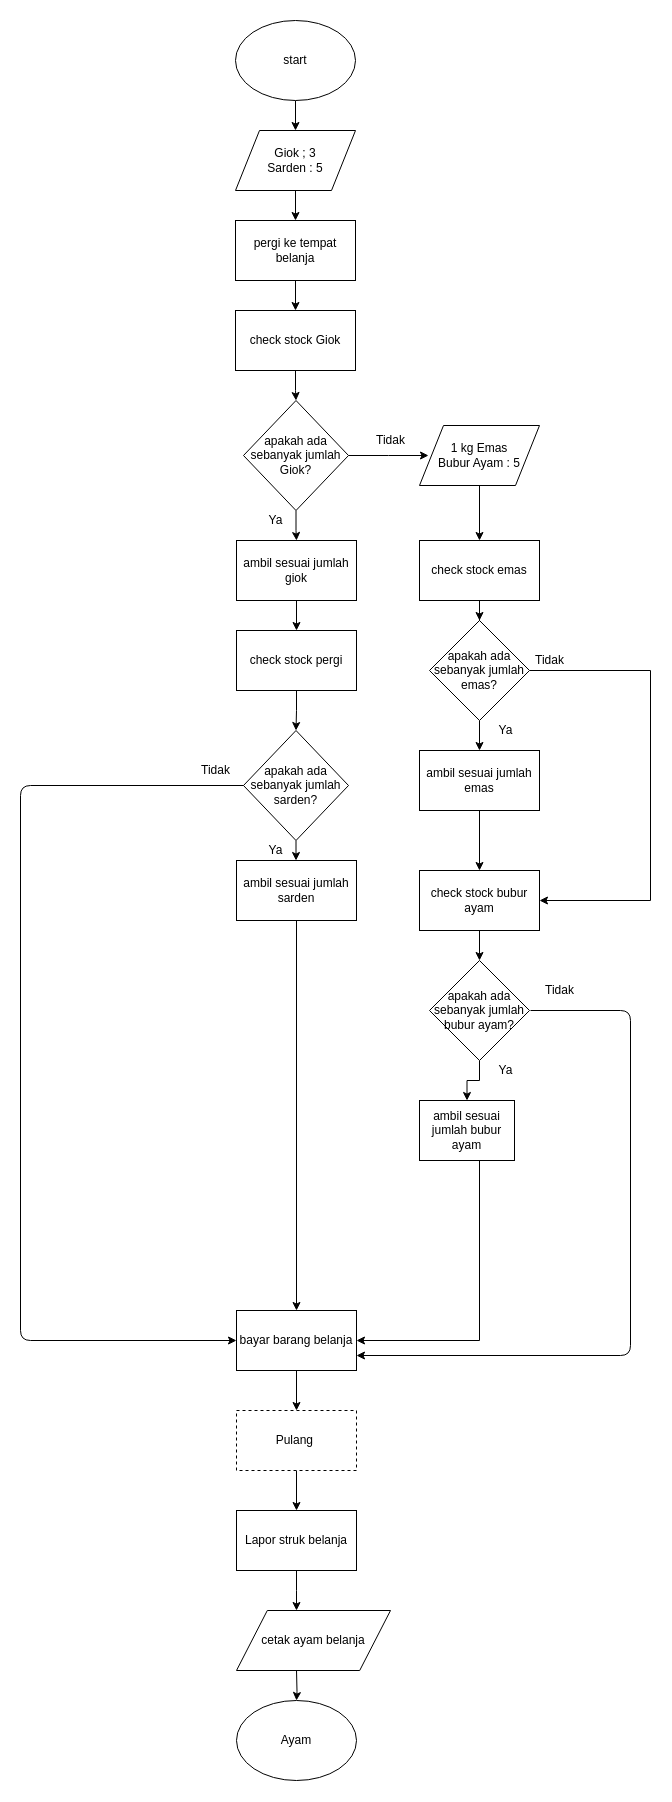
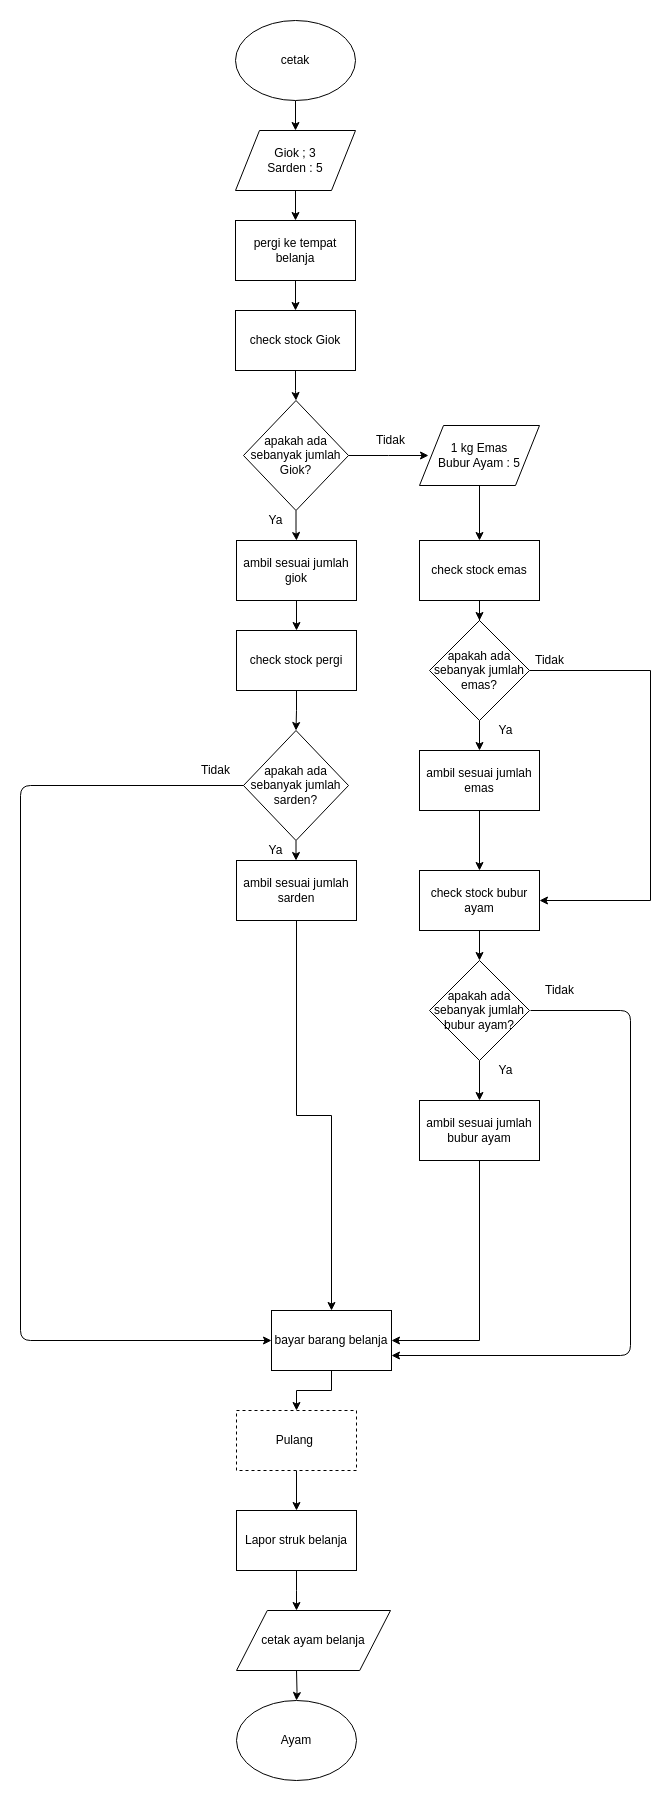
(296, 61) -> (296, 61)
(467, 1131) -> (480, 1131)
(297, 1341) -> (332, 1341)
